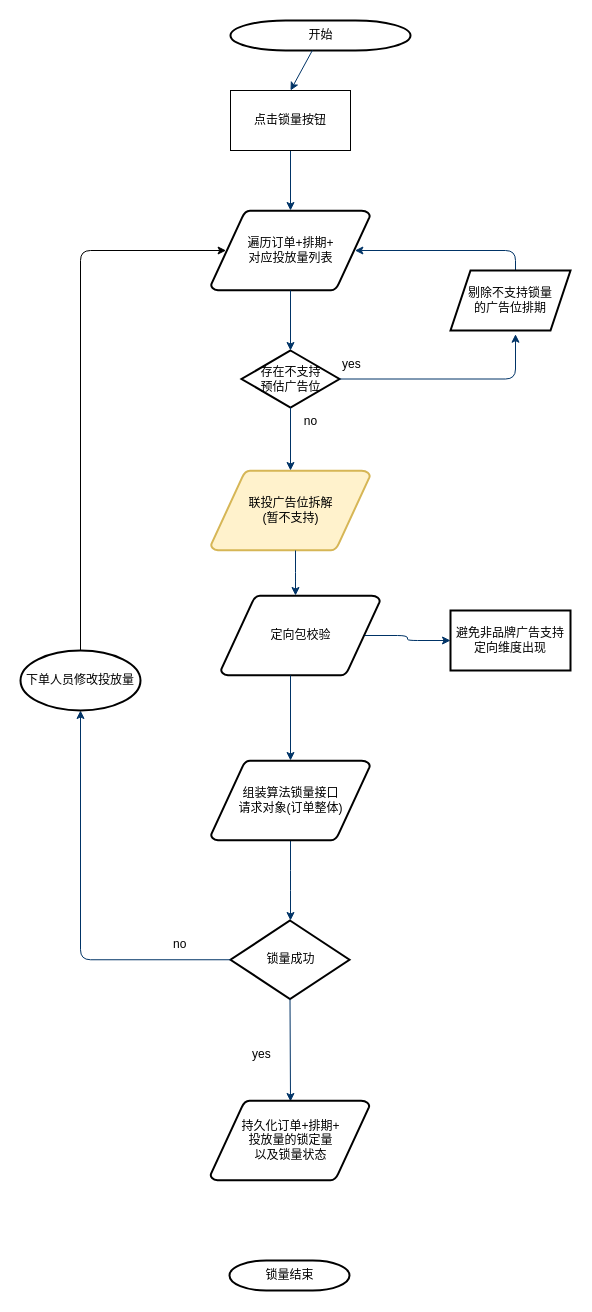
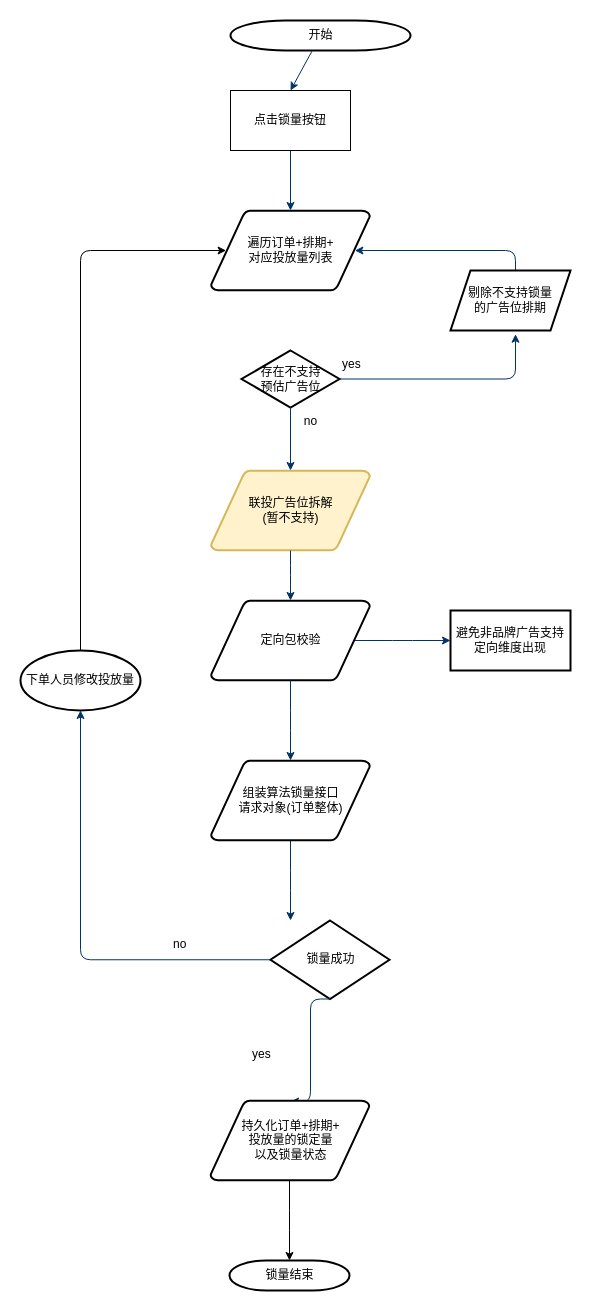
(291, 317) -> none
(301, 636) -> (291, 641)
(290, 960) -> (330, 960)
none -> (290, 1217)
